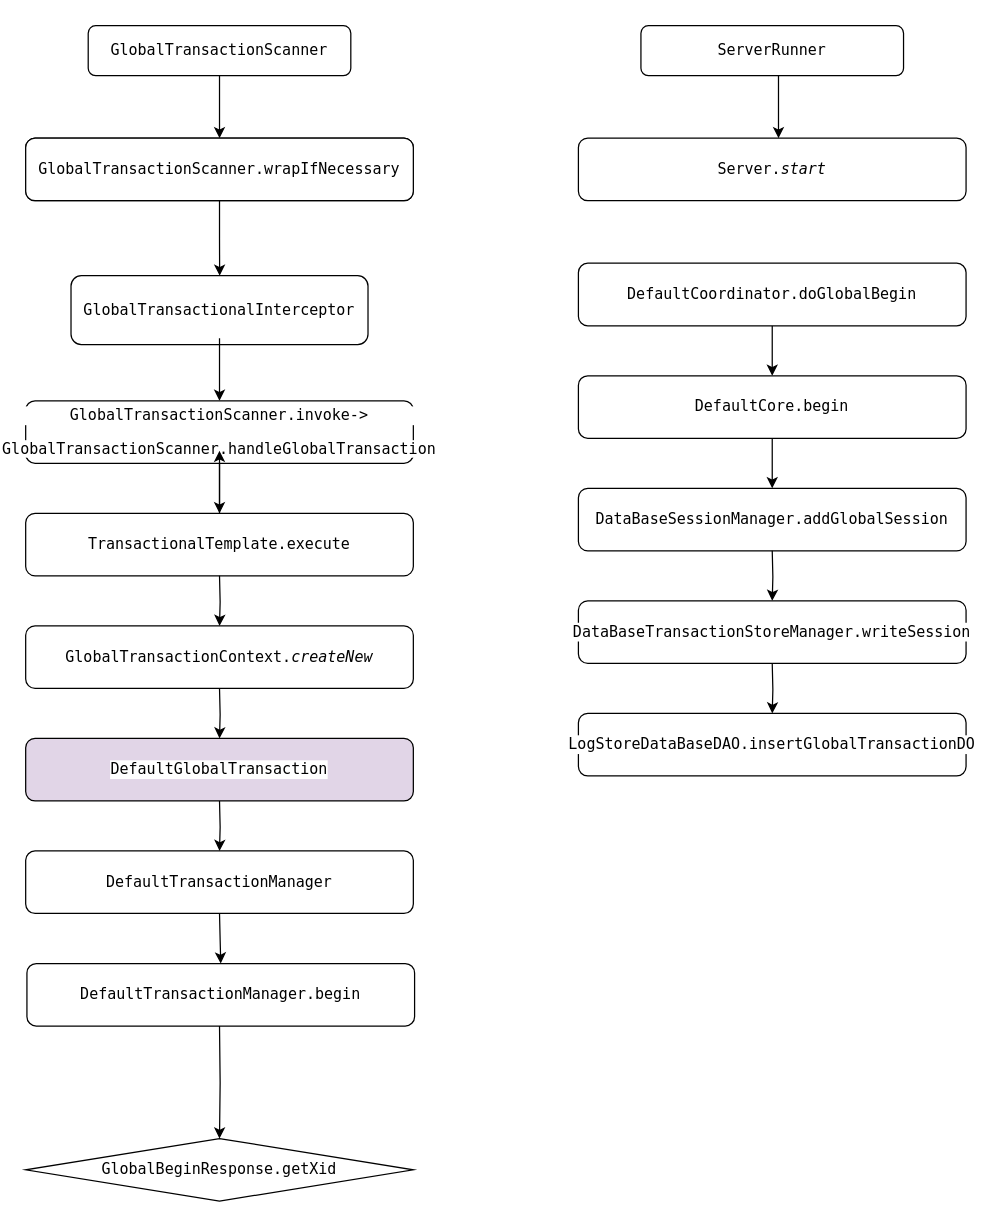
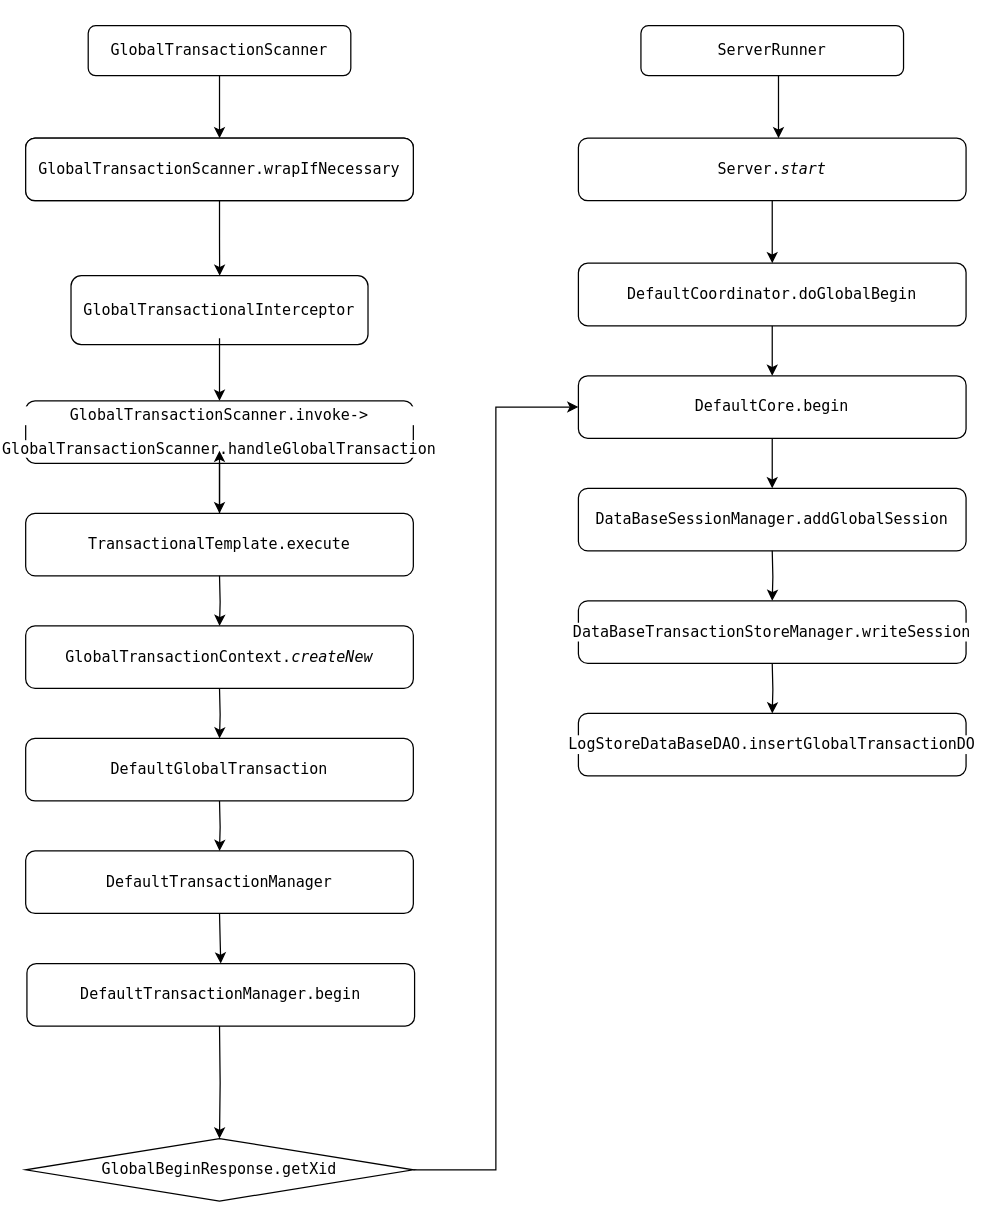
none -> (772, 228)
(219, 769) -> (219, 769)
none -> (496, 792)
